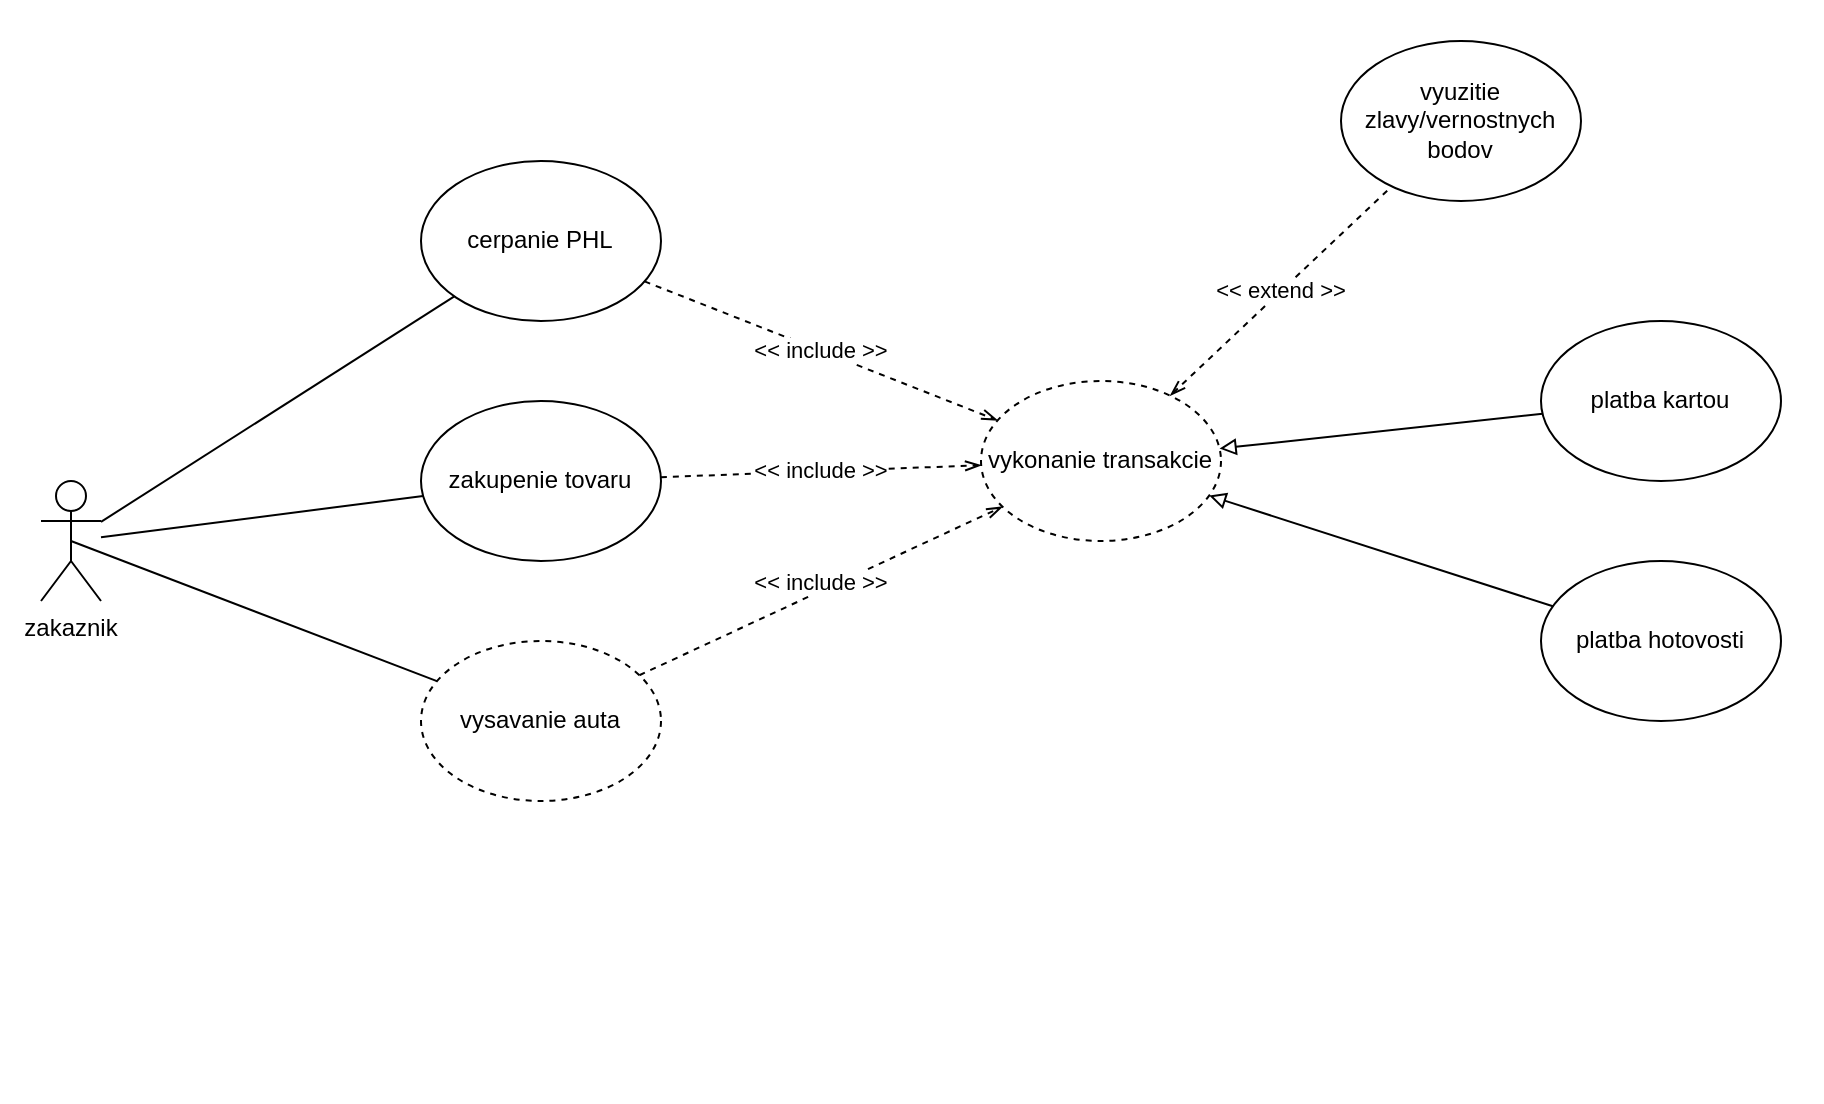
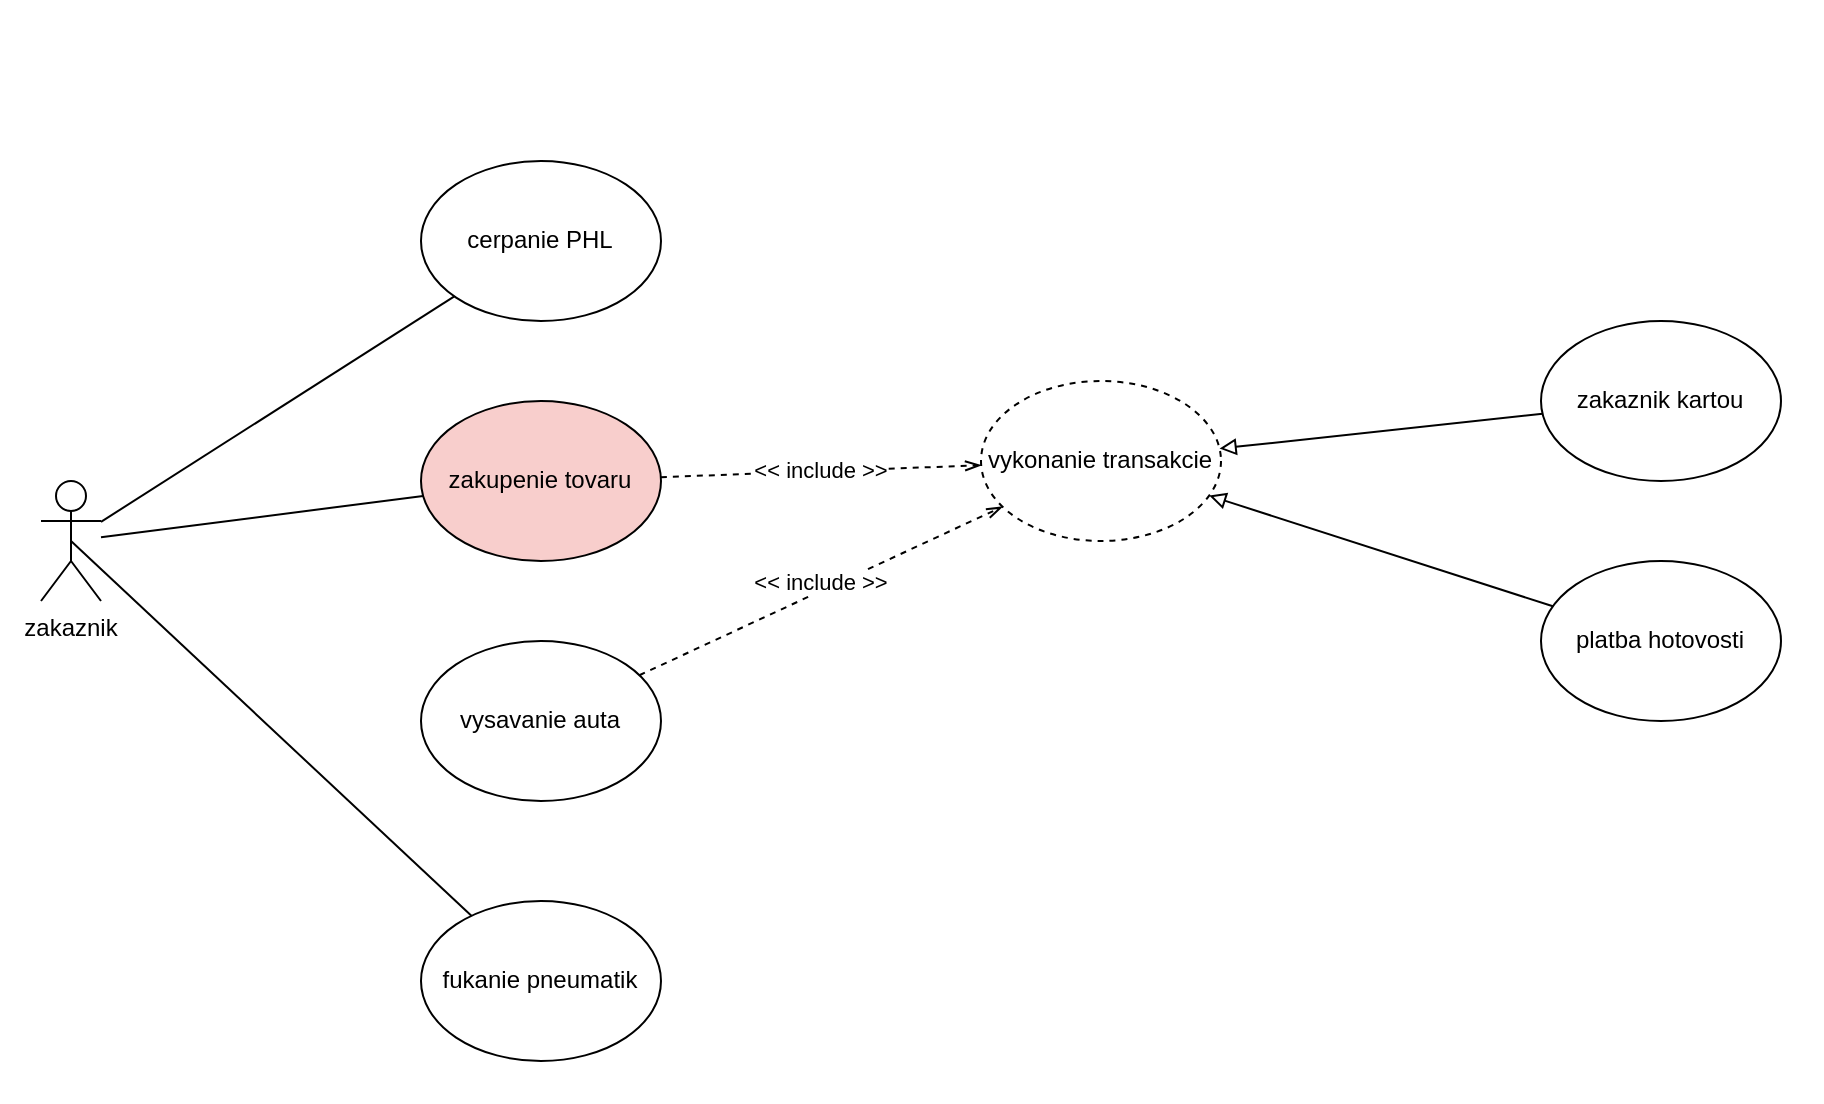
(1461, 121) -> none
(1342, 233) -> none
(715, 309) -> none
(1661, 401) -> (1661, 401)
(541, 481) -> (541, 481)
(256, 612) -> none
(541, 721) -> (541, 721)
none -> (276, 733)
none -> (541, 981)
